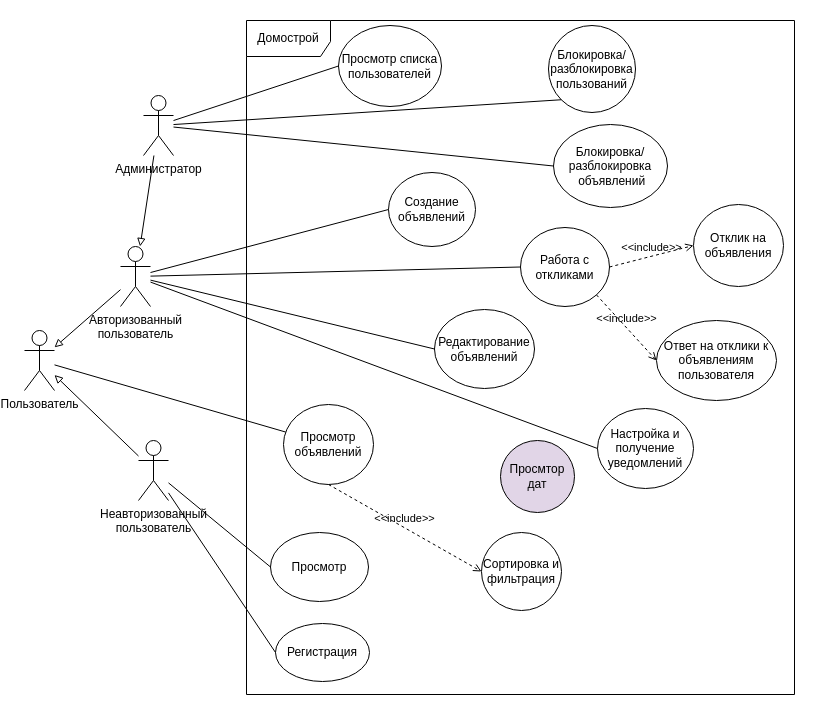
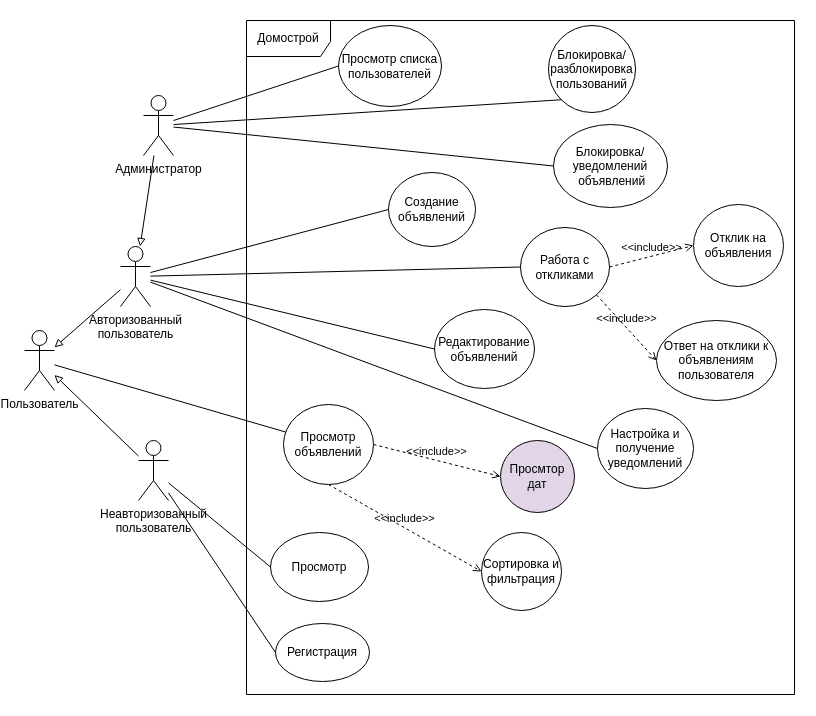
(611, 167) -> (611, 167)
none -> (436, 460)
